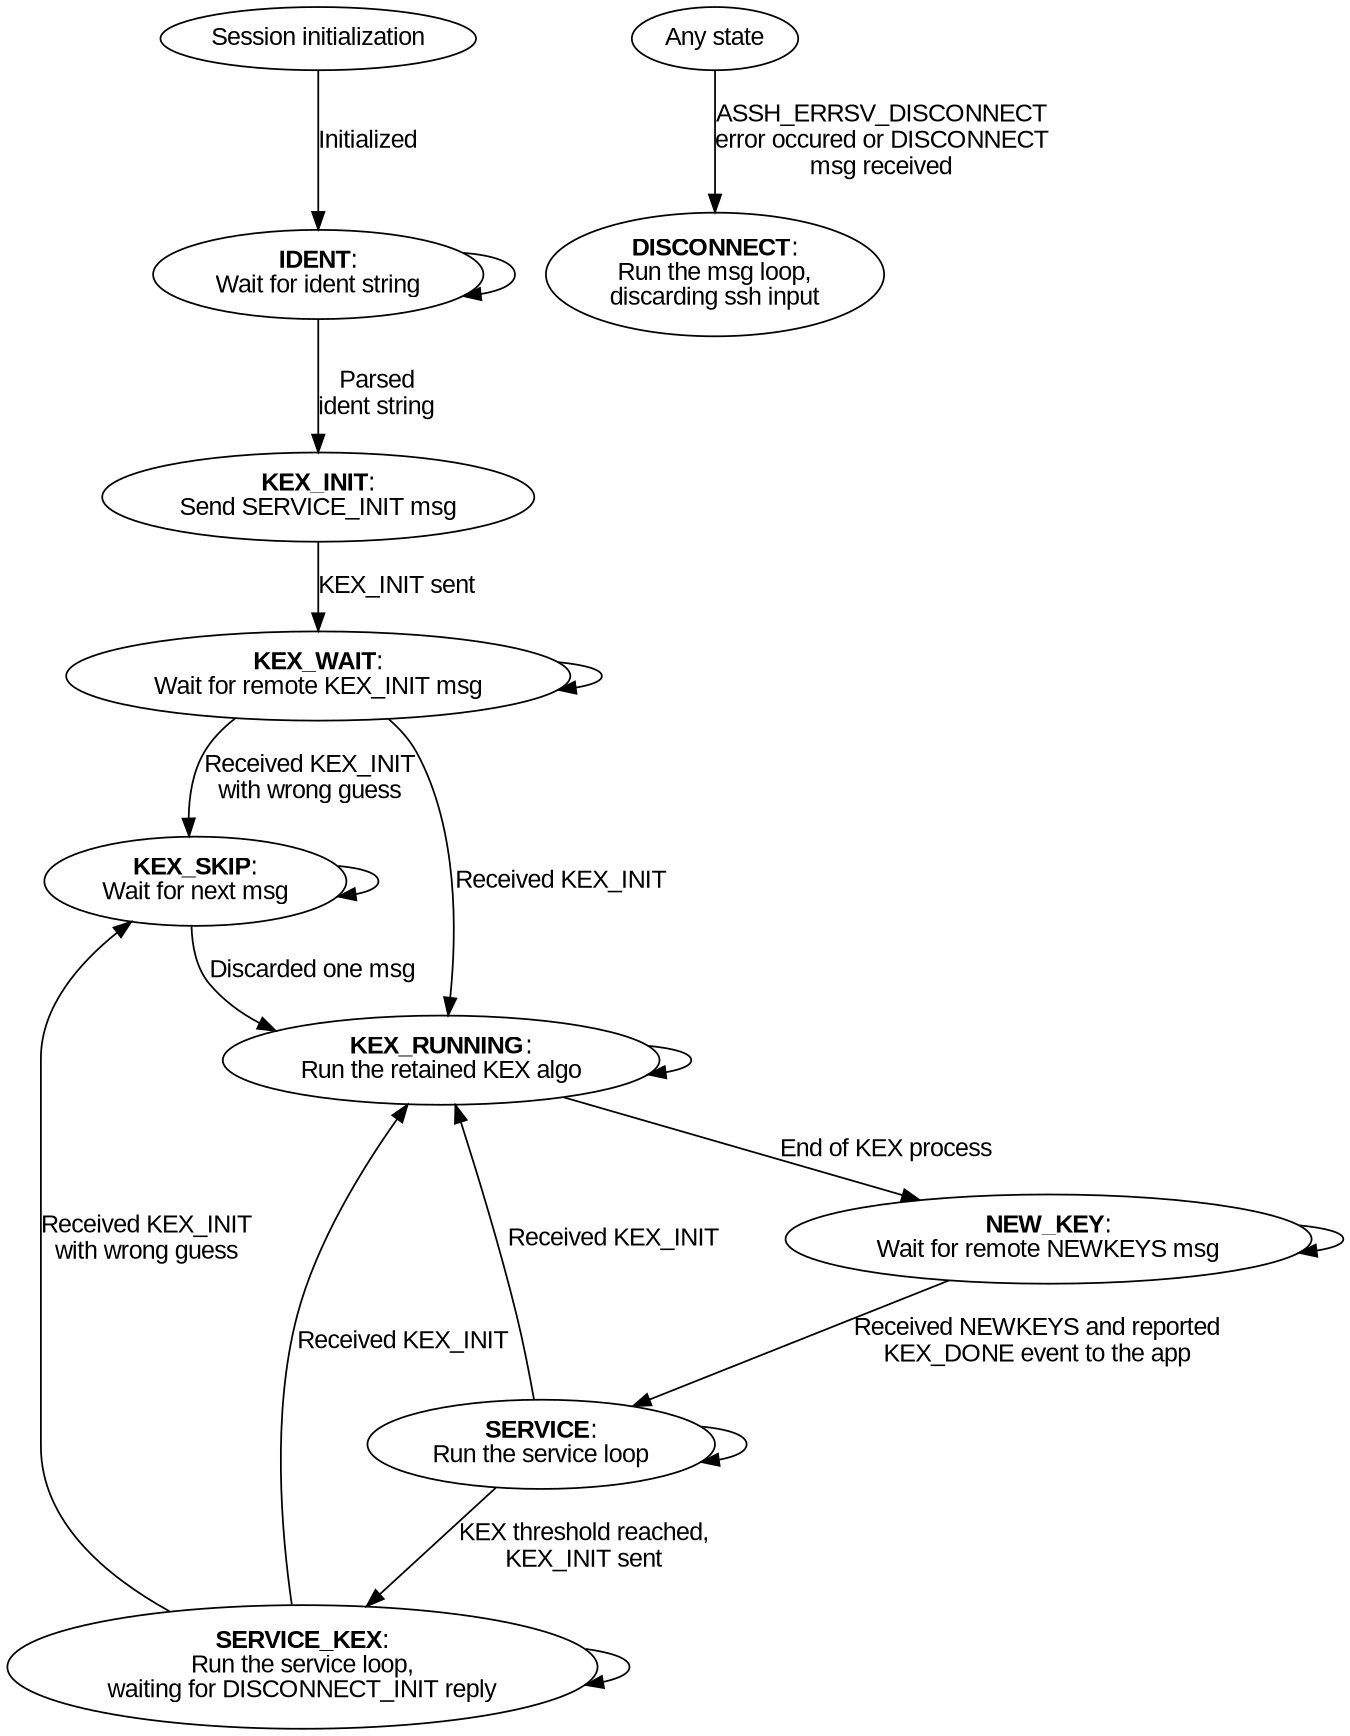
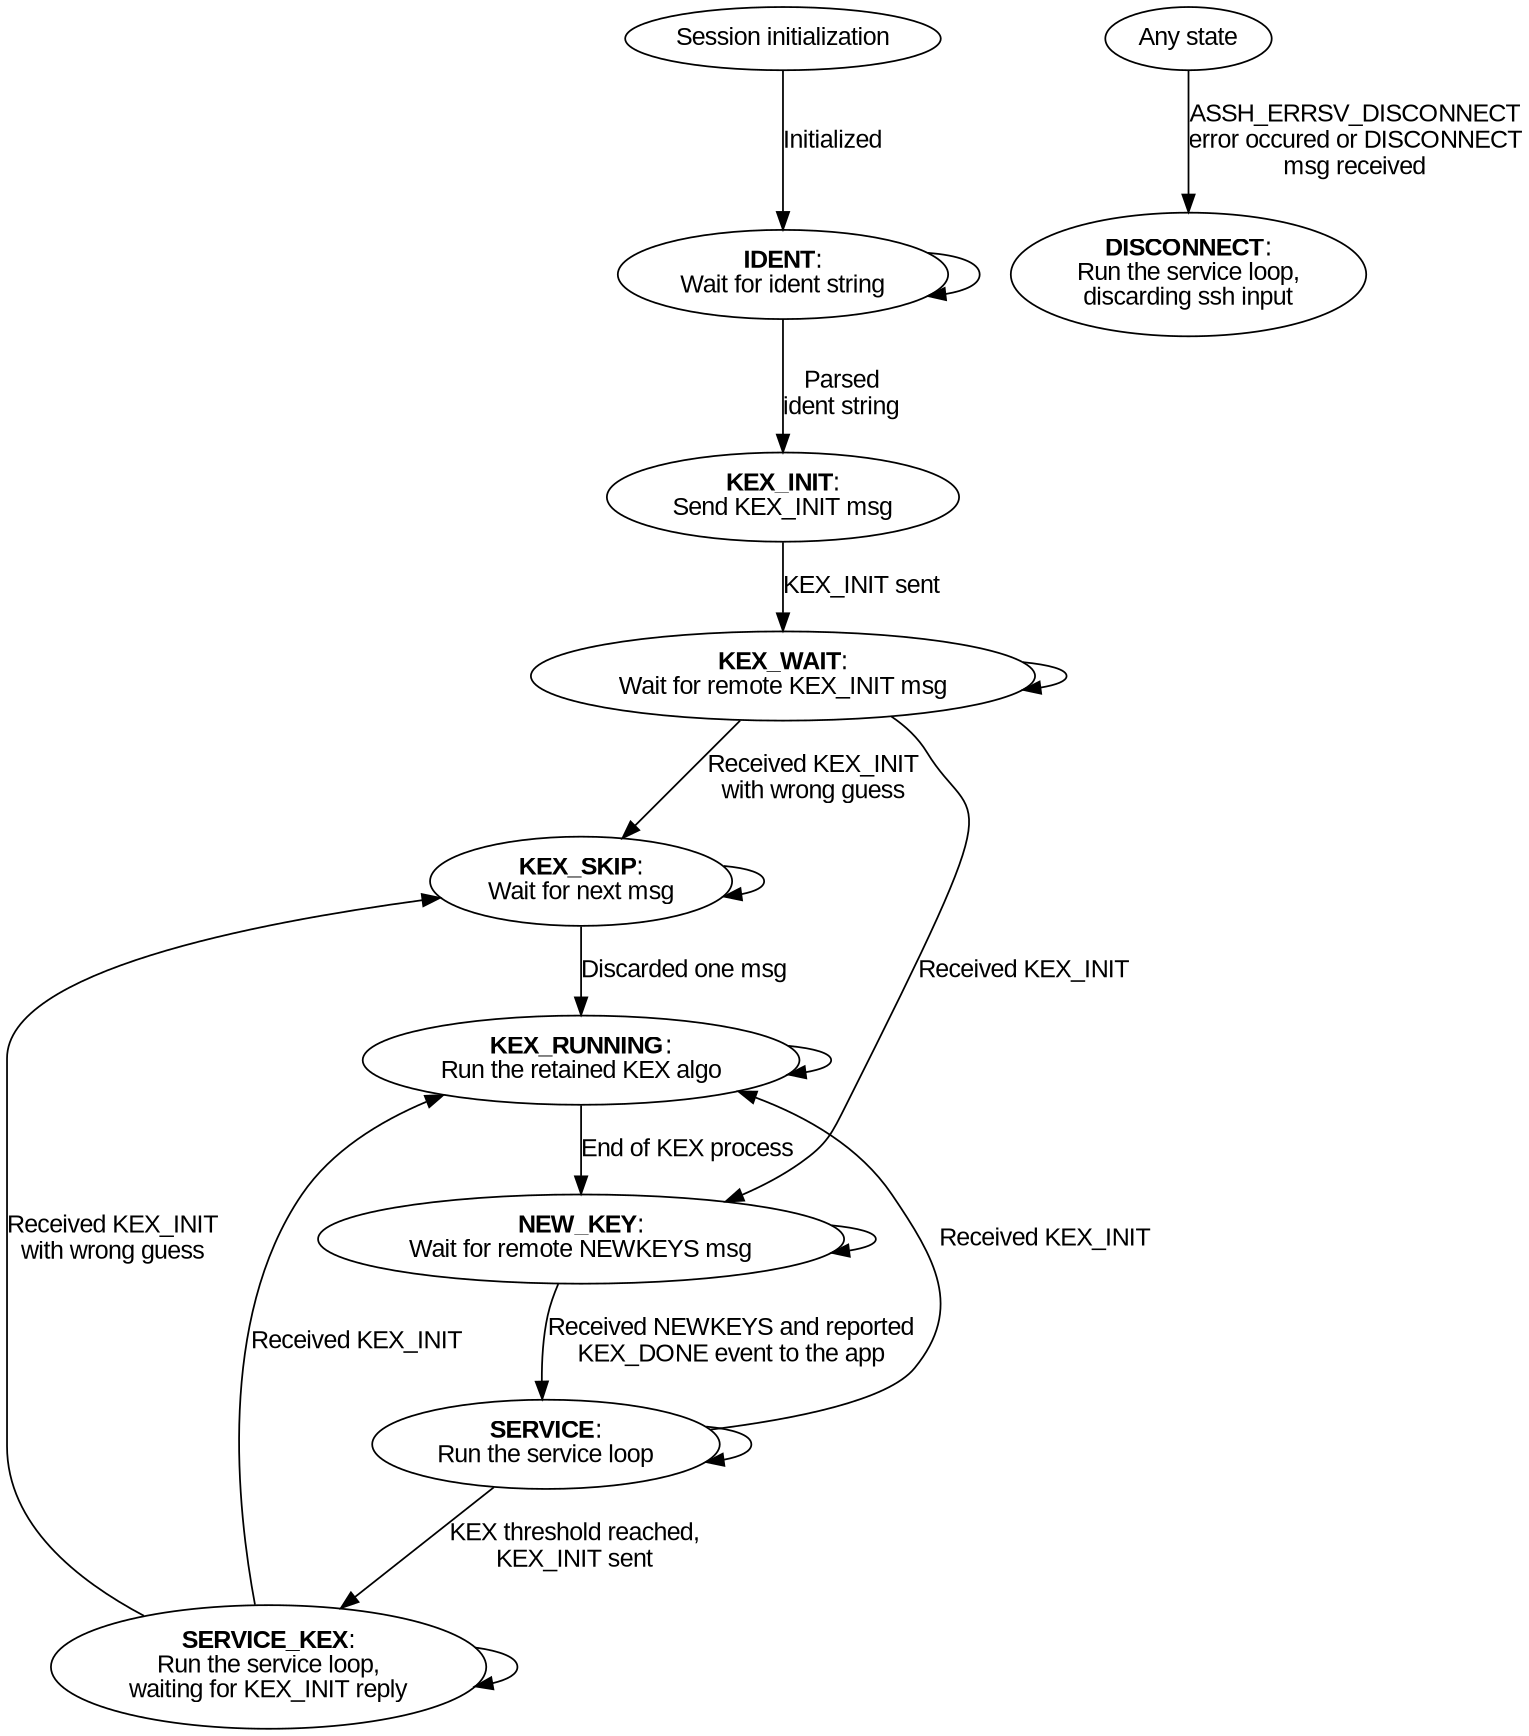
(715, 273) -> (1189, 273)
(318, 508) -> (783, 508)
(448, 850) -> (913, 970)
(302, 1690) -> (269, 1690)
